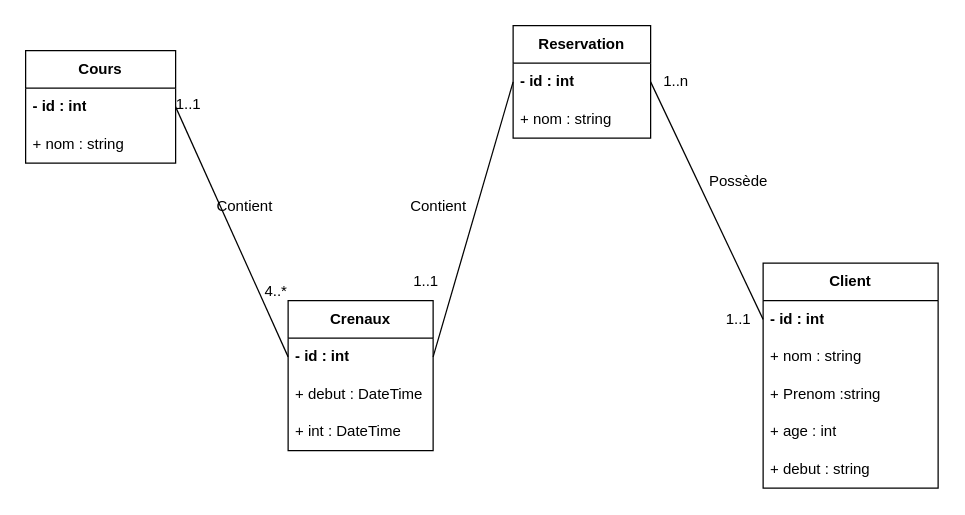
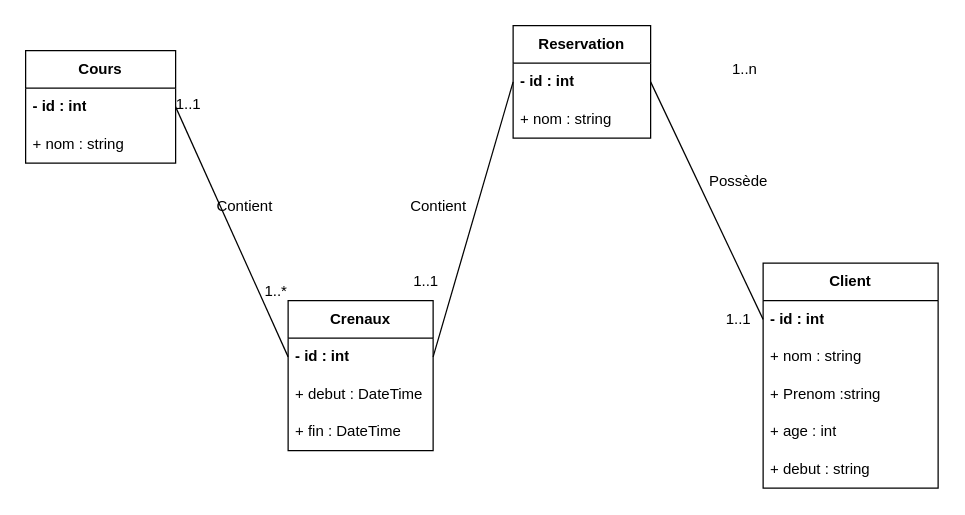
(676, 82) -> (744, 69)
(276, 292) -> (276, 292)
(351, 432) -> (351, 432)
